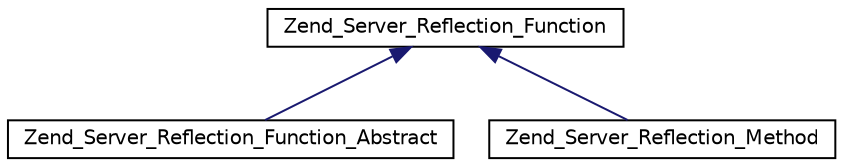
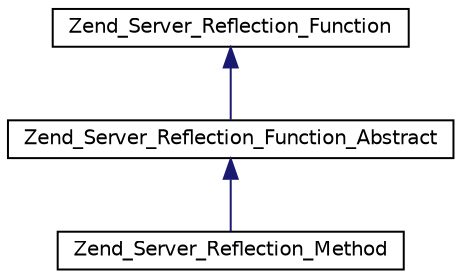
(563, 88) -> (231, 205)
